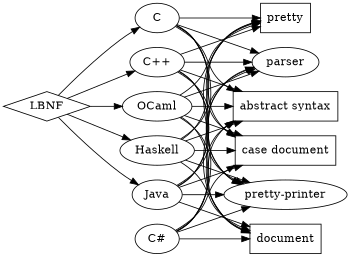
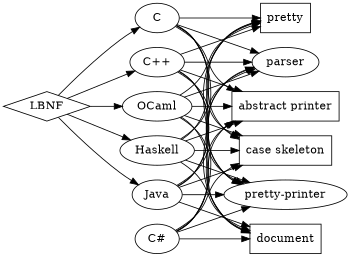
(286, 106) -> (286, 106)
(286, 151) -> (286, 151)
